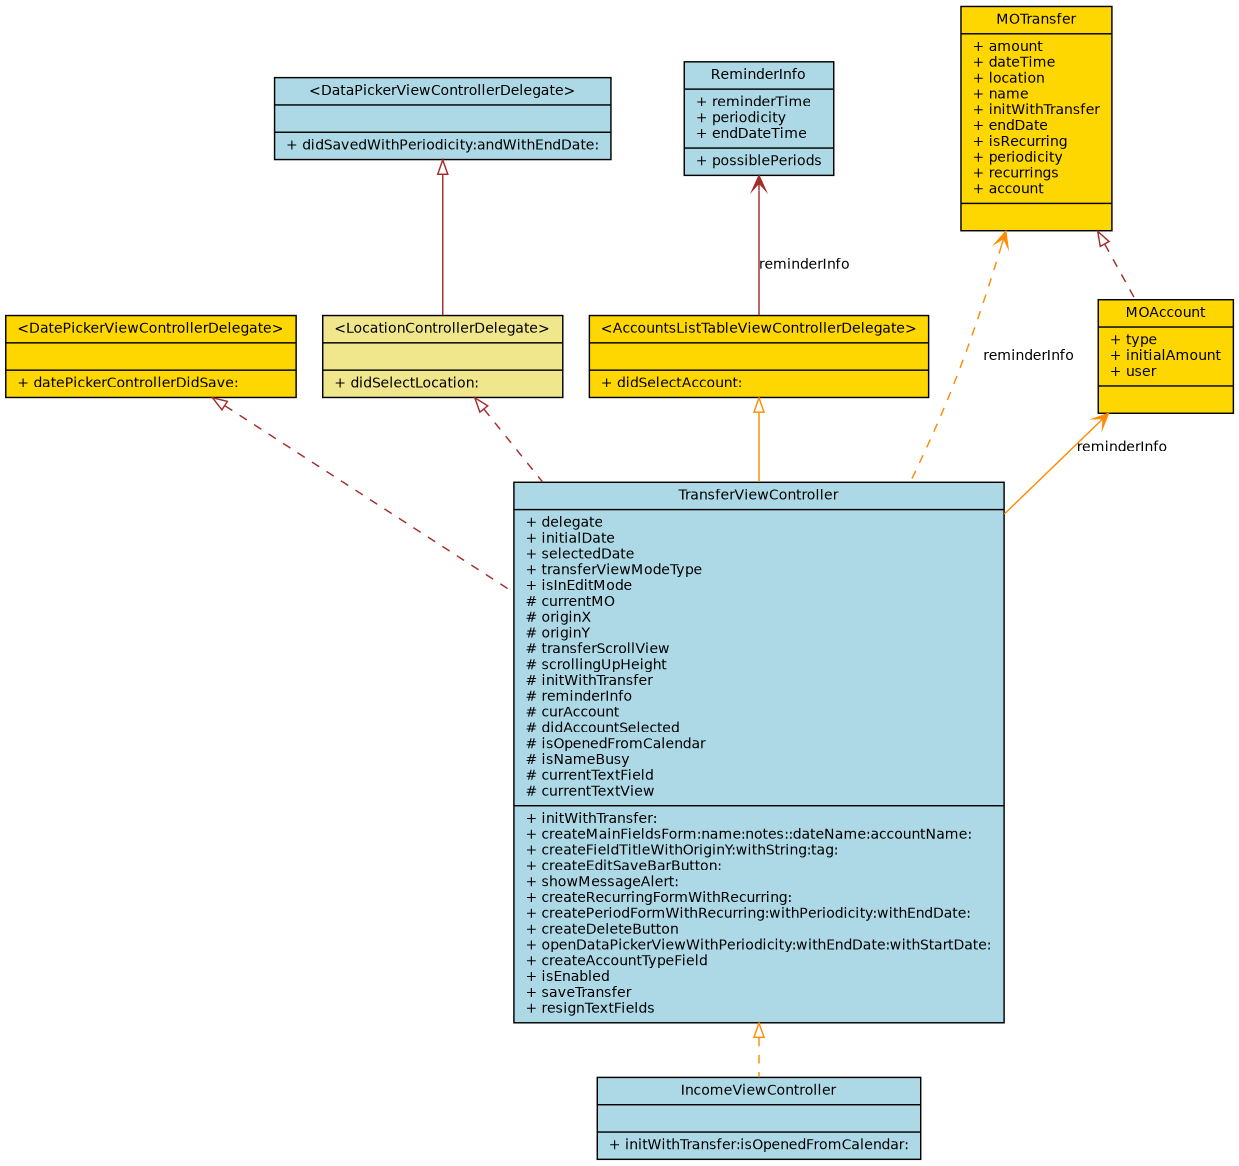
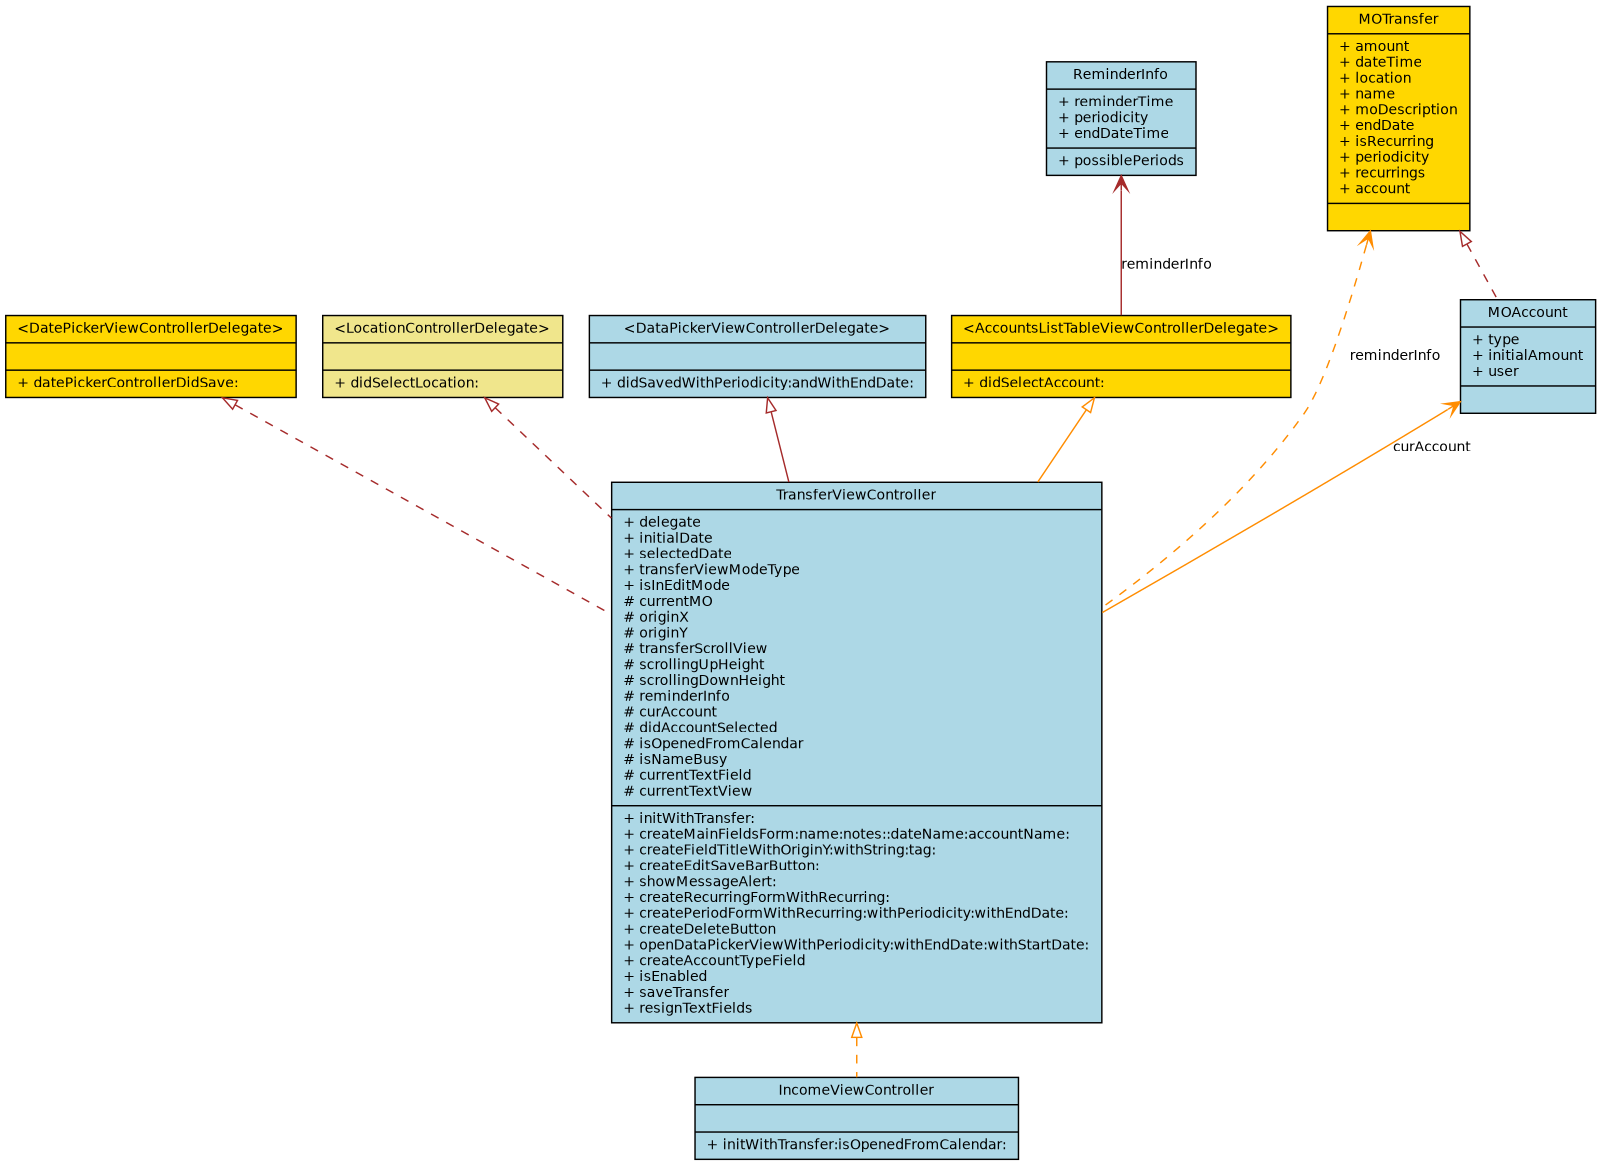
(1036, 110) -> (1399, 110)
(443, 245) -> (780, 447)
(1166, 356) -> (1528, 356)
(1123, 448) -> (1432, 448)
(589, 681) -> (704, 681)
